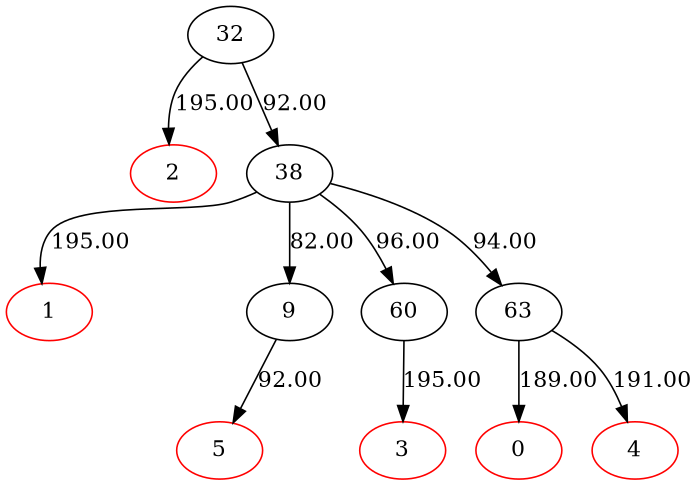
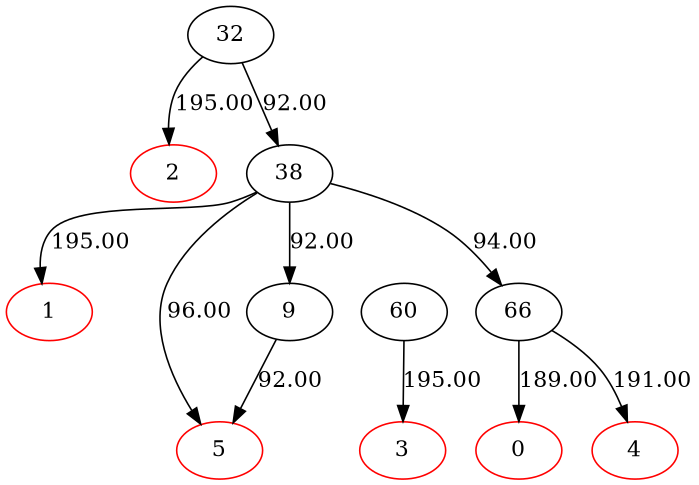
(358, 227) -> (166, 286)
(322, 243) -> (322, 243)
(519, 312) -> (519, 312)
